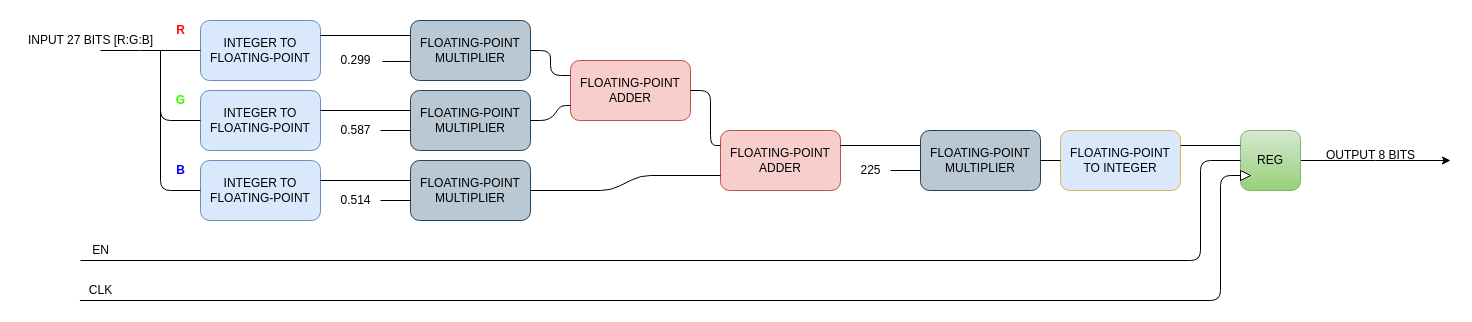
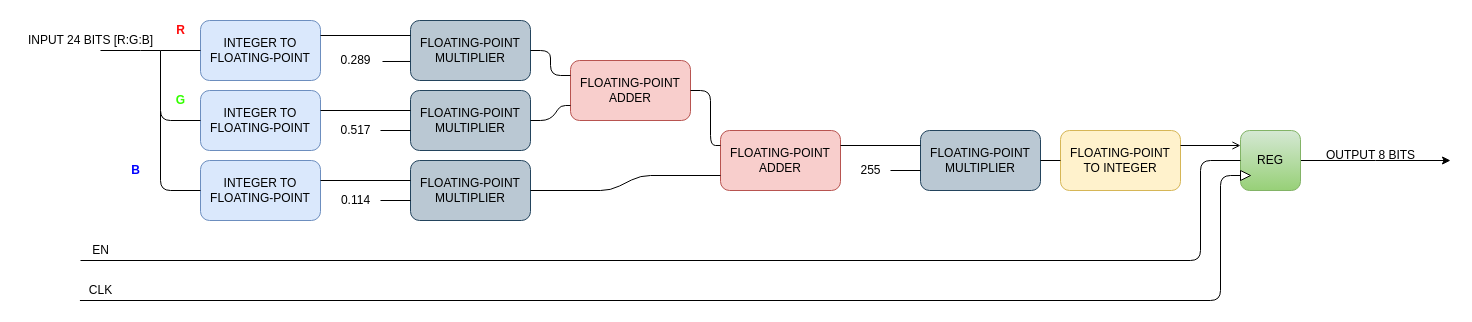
(91, 41) -> (91, 41)
(356, 61) -> (356, 61)
(356, 131) -> (356, 131)
(1235, 146) -> (1234, 146)
(1121, 161) -> (1121, 161)
(181, 171) -> (136, 171)
(871, 171) -> (871, 171)
(356, 201) -> (356, 201)
